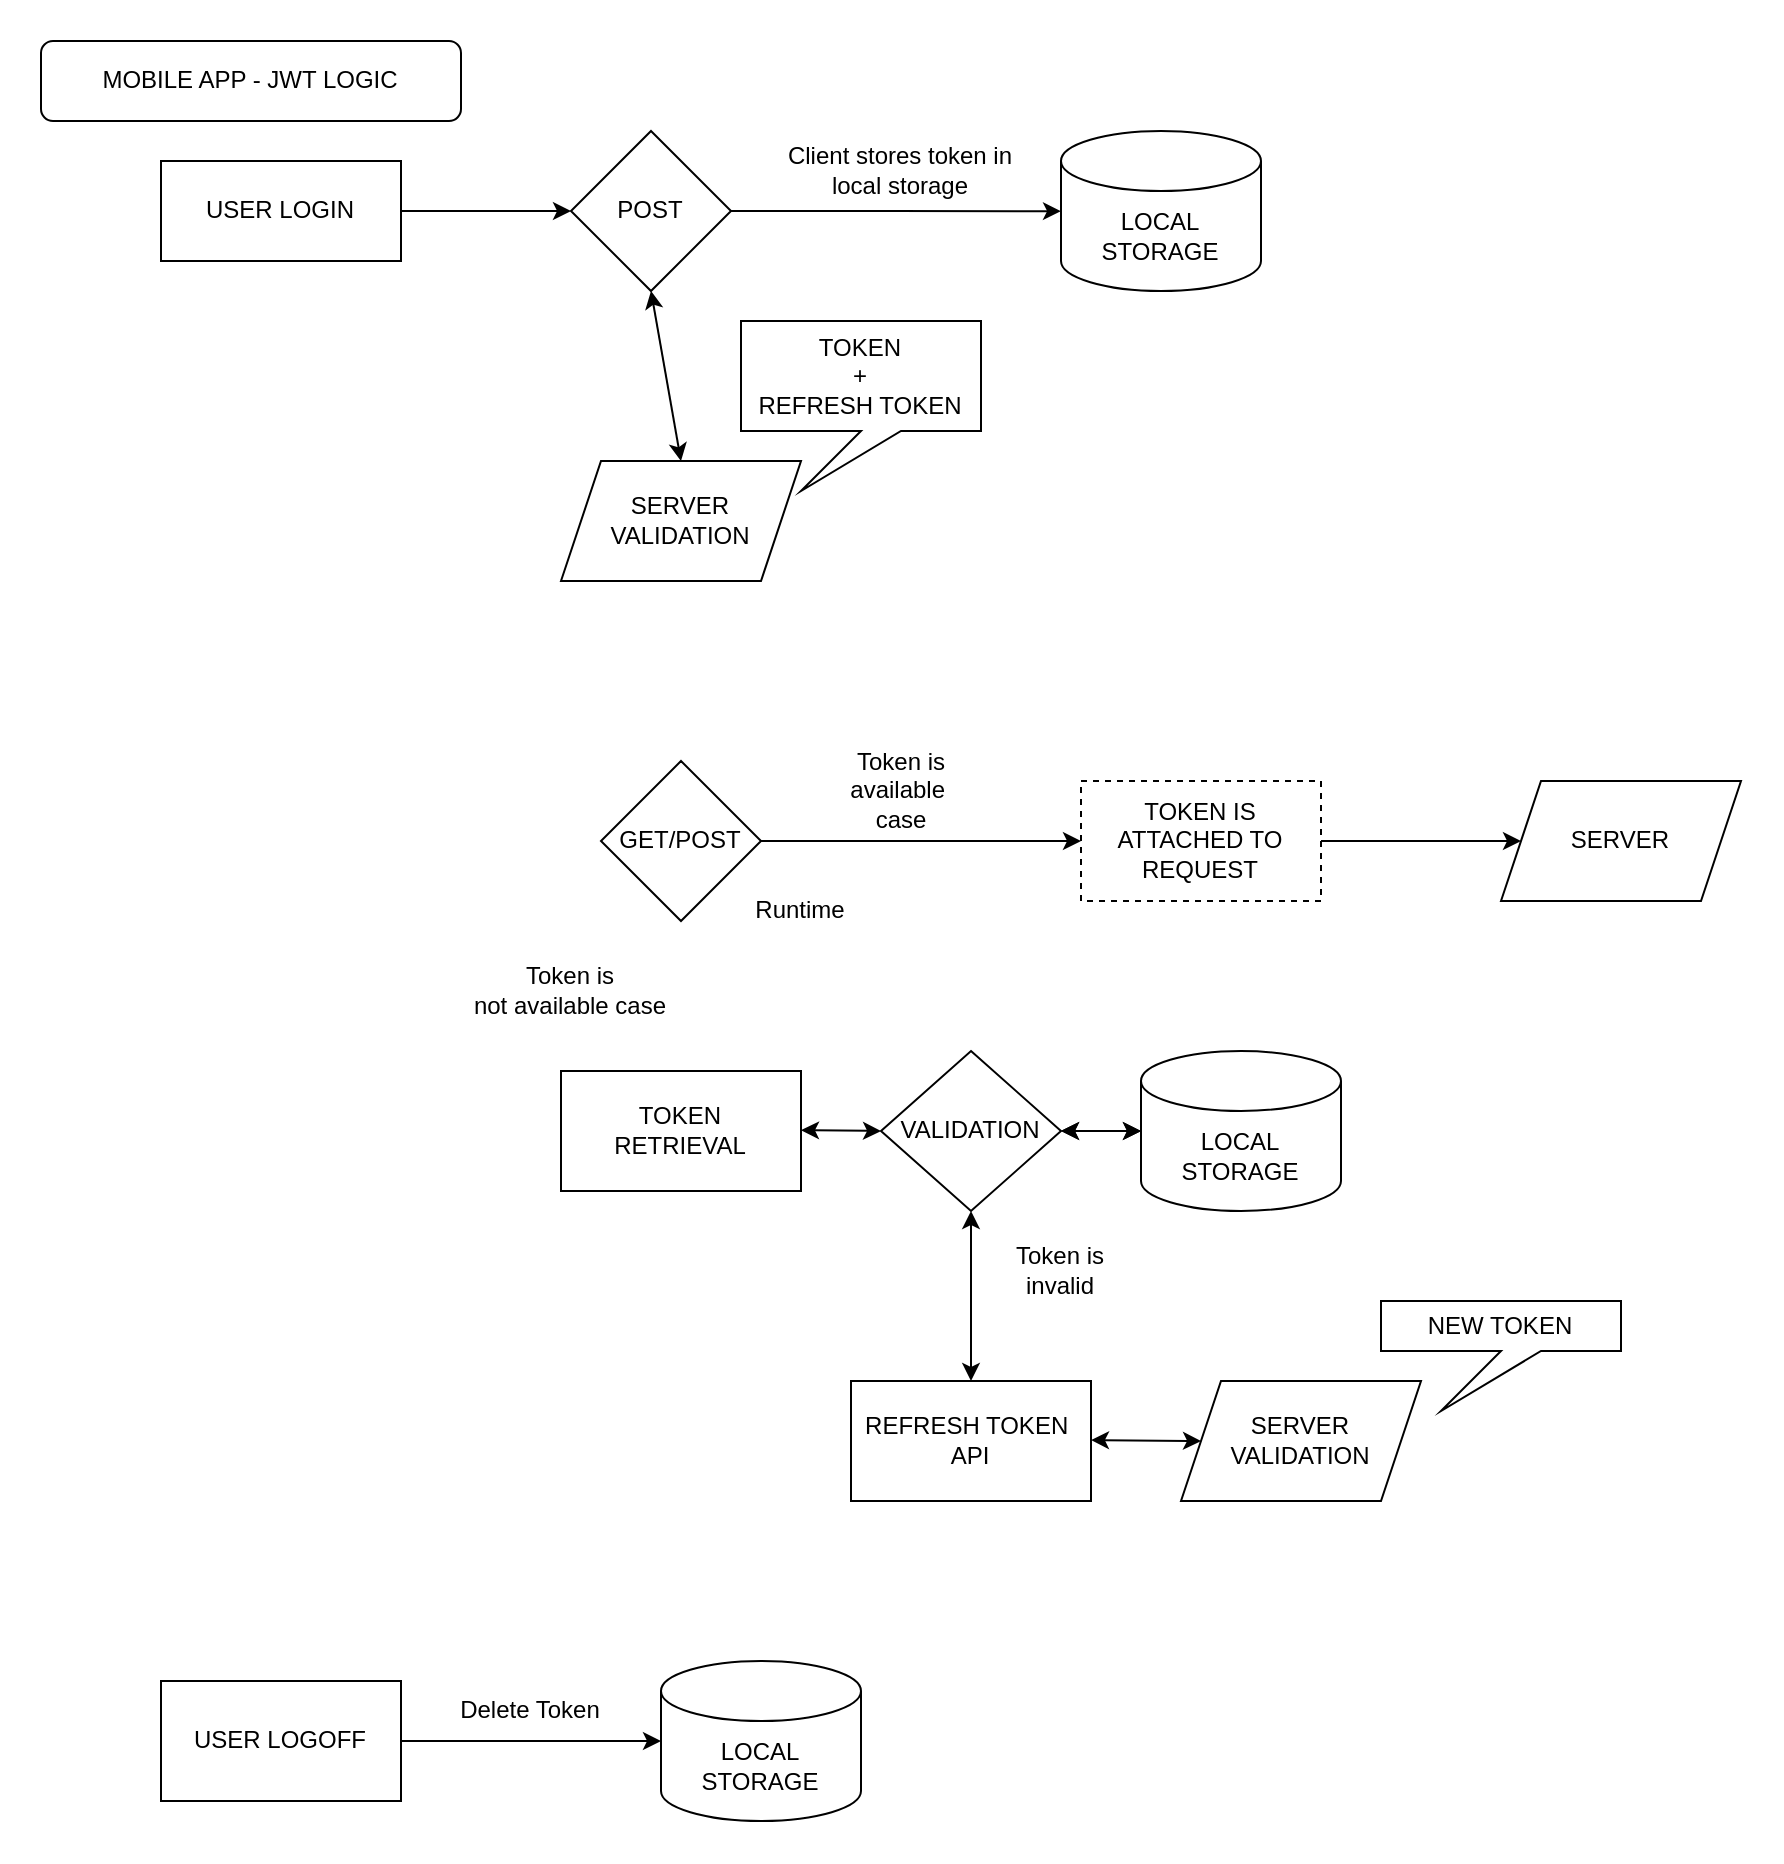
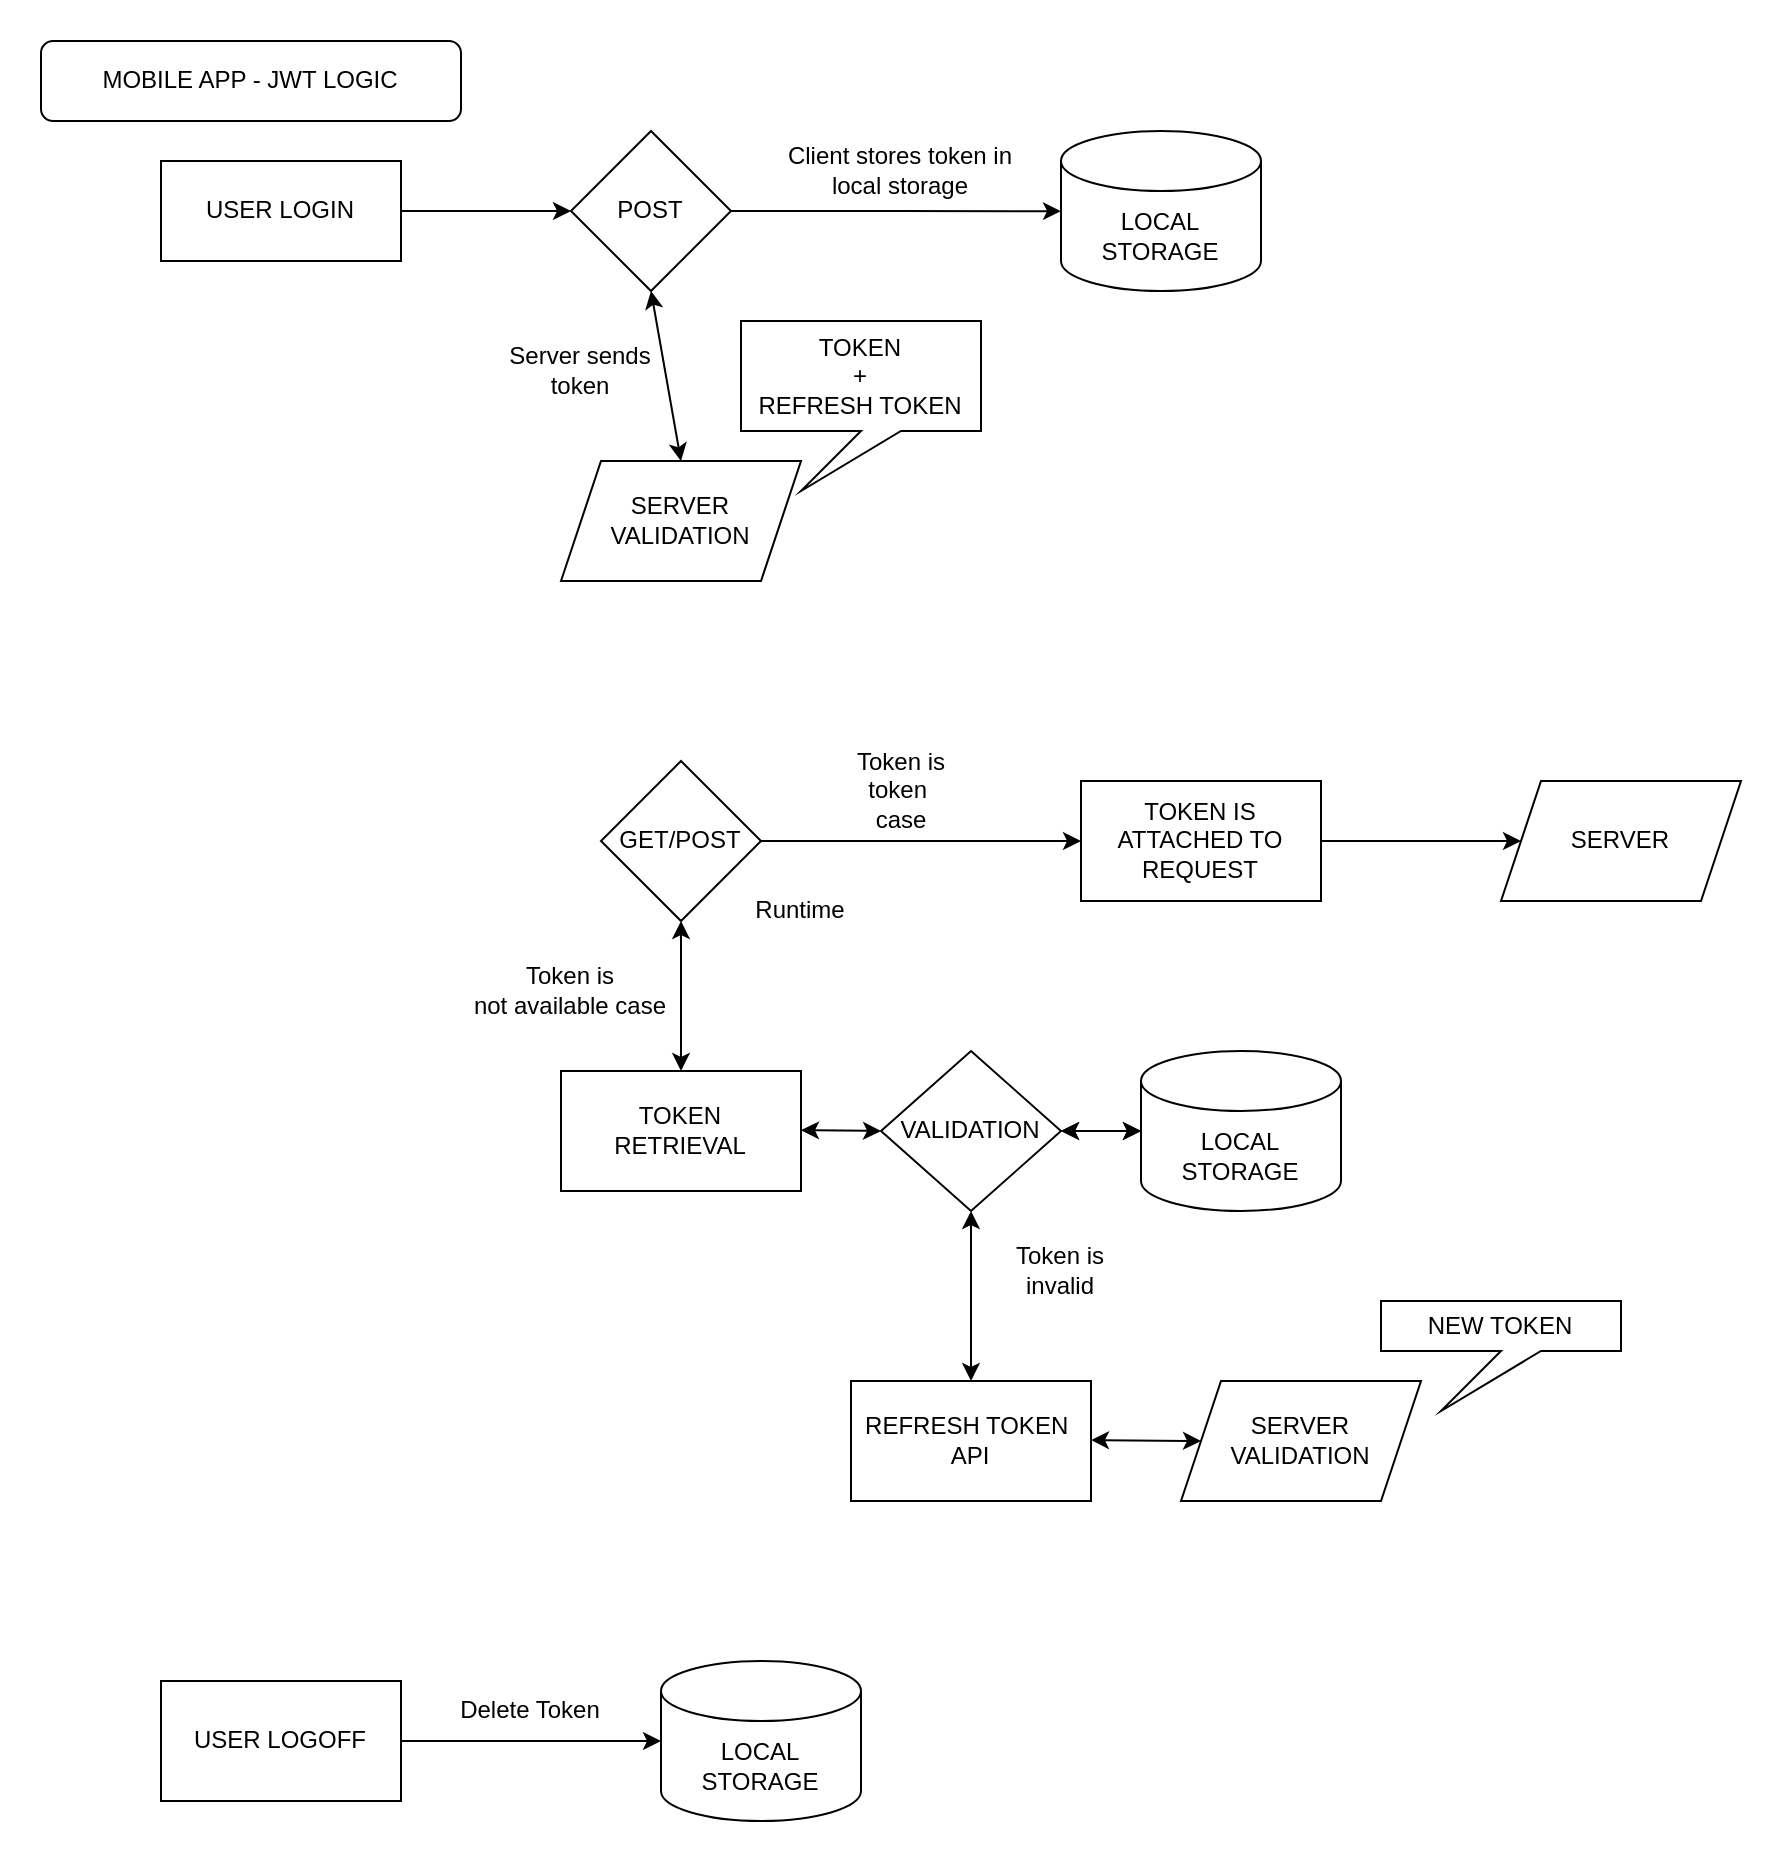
none -> (581, 371)
(902, 791) -> (902, 791)
(1201, 841) -> (1201, 841)
none -> (681, 996)
